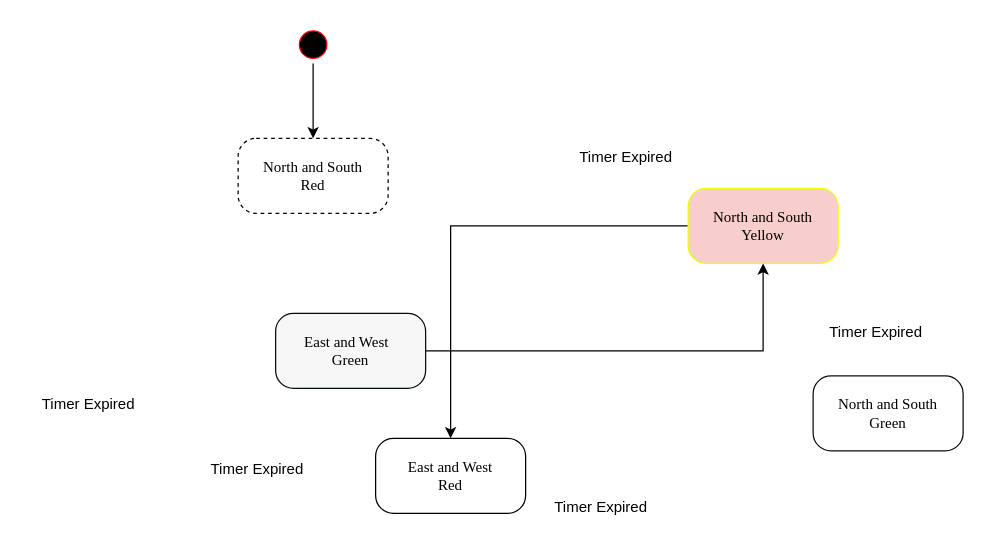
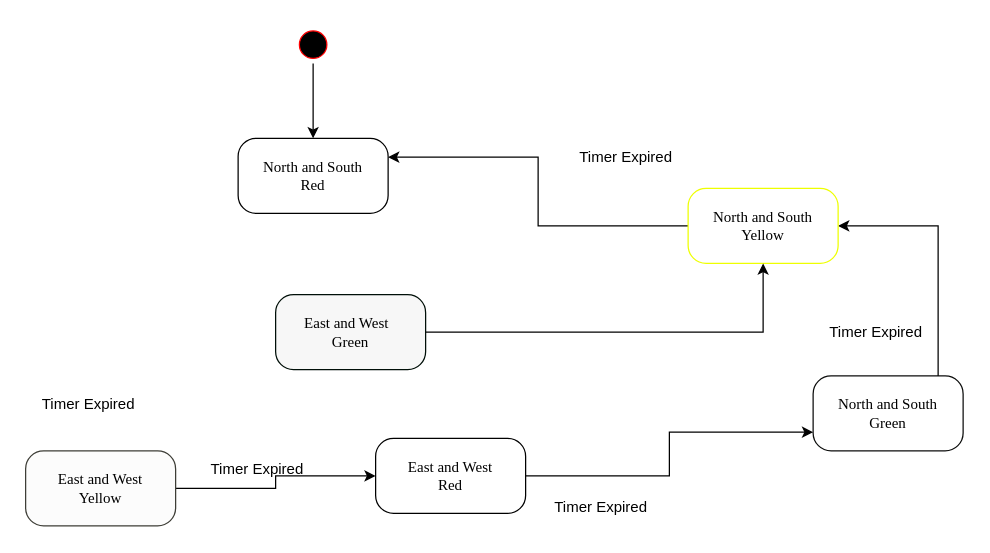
(313, 176) -> (313, 176)
(763, 226) -> (763, 226)
none -> (938, 255)
(451, 283) -> (502, 157)
(351, 351) -> (351, 332)
none -> (669, 458)
none -> (276, 486)
none -> (101, 488)
